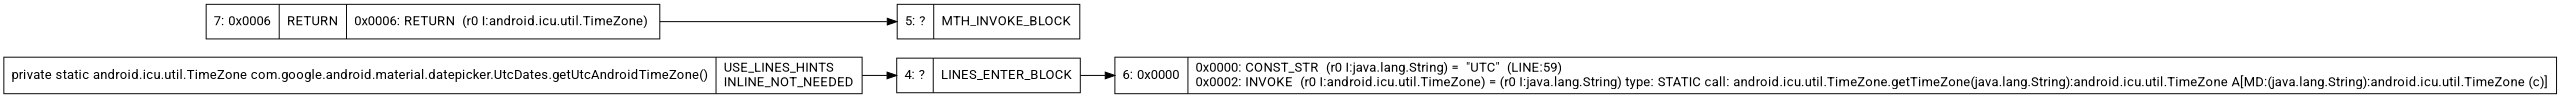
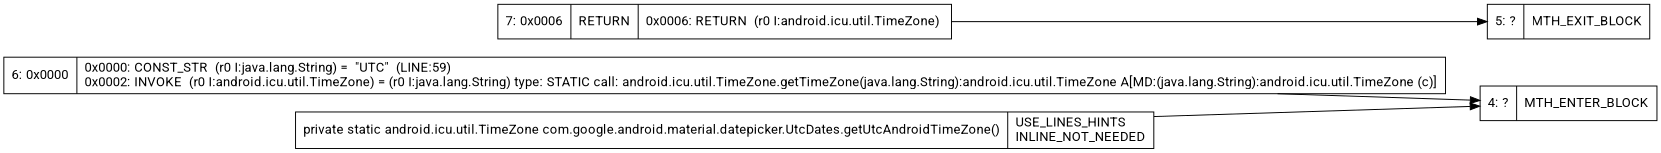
(1007, 21) -> (1587, 21)
(1007, 75) -> (1587, 103)
(1093, 75) -> (1374, 97)
